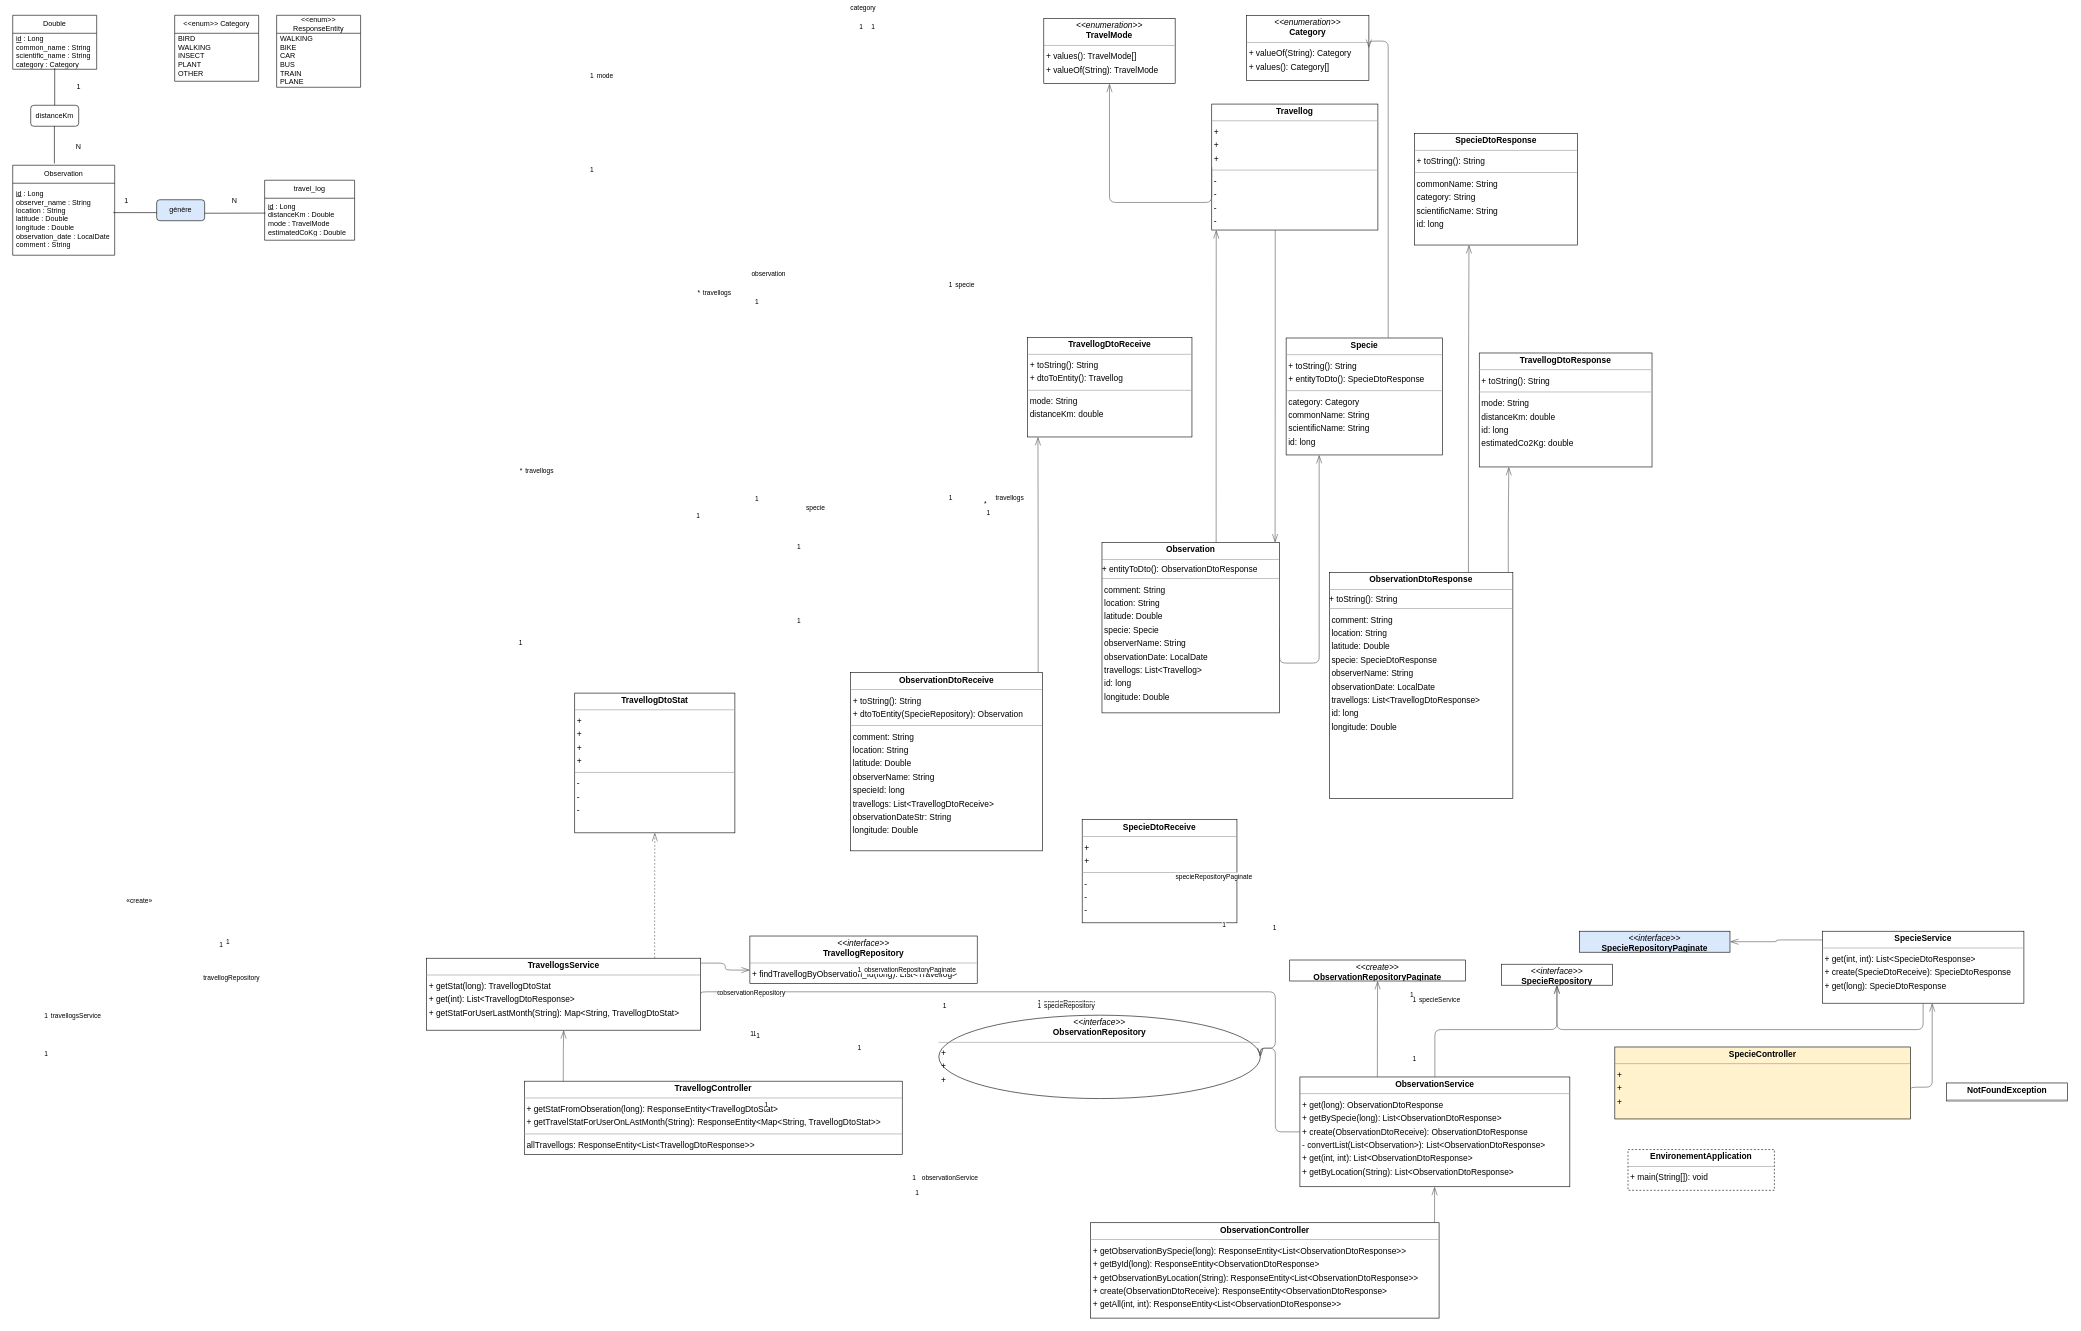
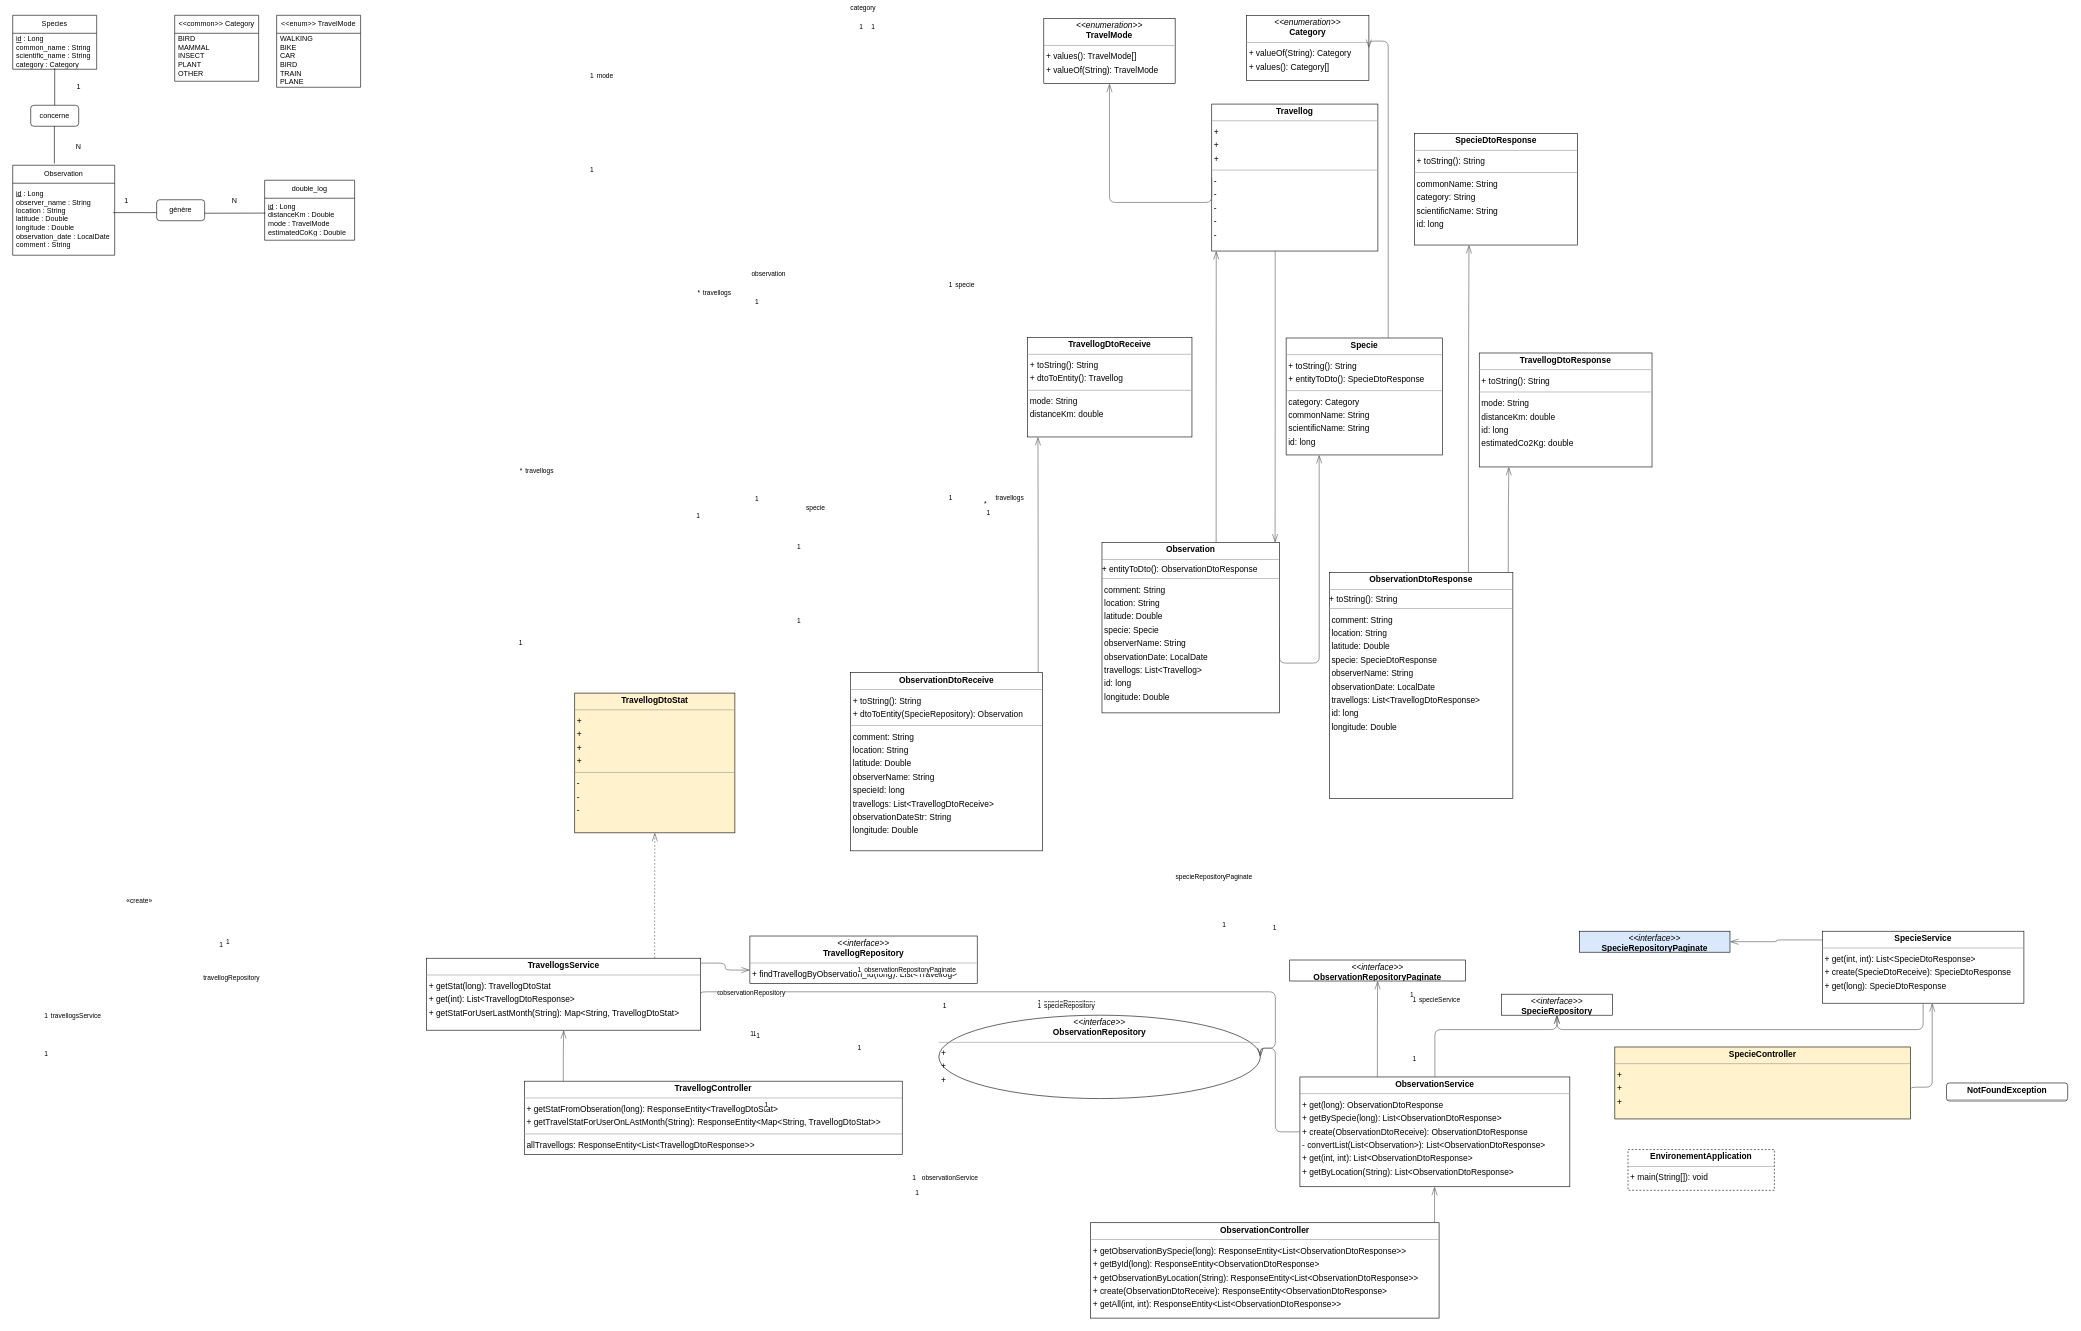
(54, 24) -> (54, 24)
(216, 24) -> (216, 24)
(318, 24) -> (318, 24)
(192, 57) -> (190, 57)
(294, 60) -> (294, 60)
(54, 116) -> (54, 116)
(1295, 167) -> (1295, 178)
(309, 189) -> (309, 189)
(180, 210) -> (180, 210)
(655, 763) -> (655, 763)
(1160, 872) -> none
(1355, 970) -> (1355, 970)
(1557, 975) -> (1557, 1005)
(2007, 1092) -> (2007, 1092)
